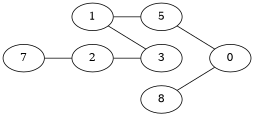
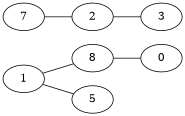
(127, 38) -> (58, 68)
(196, 38) -> none
